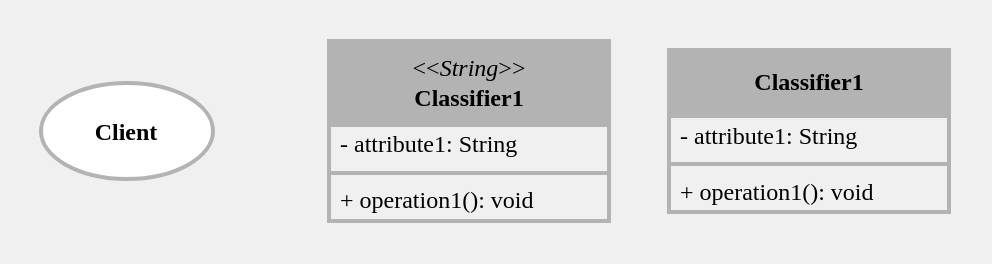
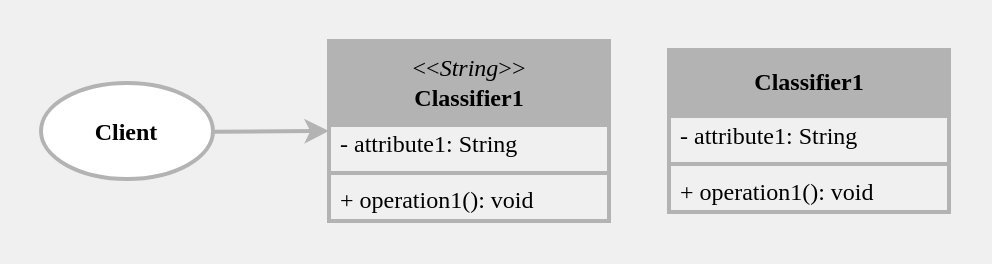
none -> (262, 131)
